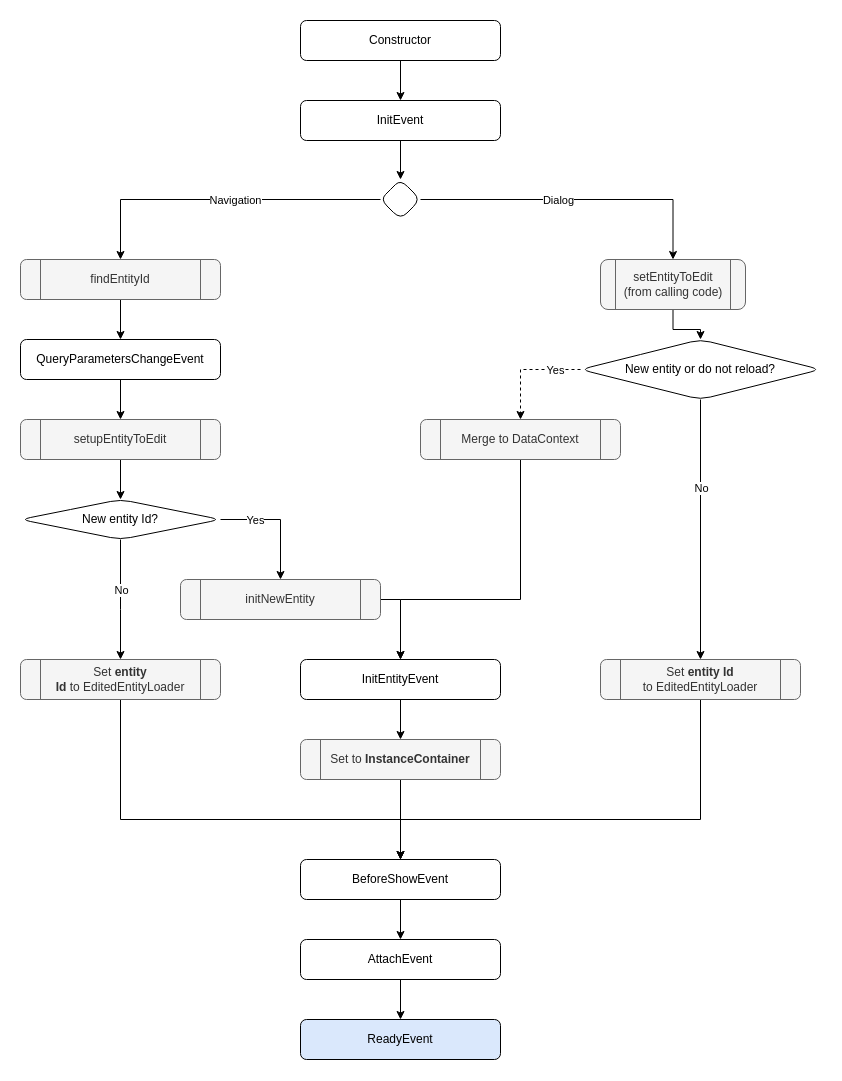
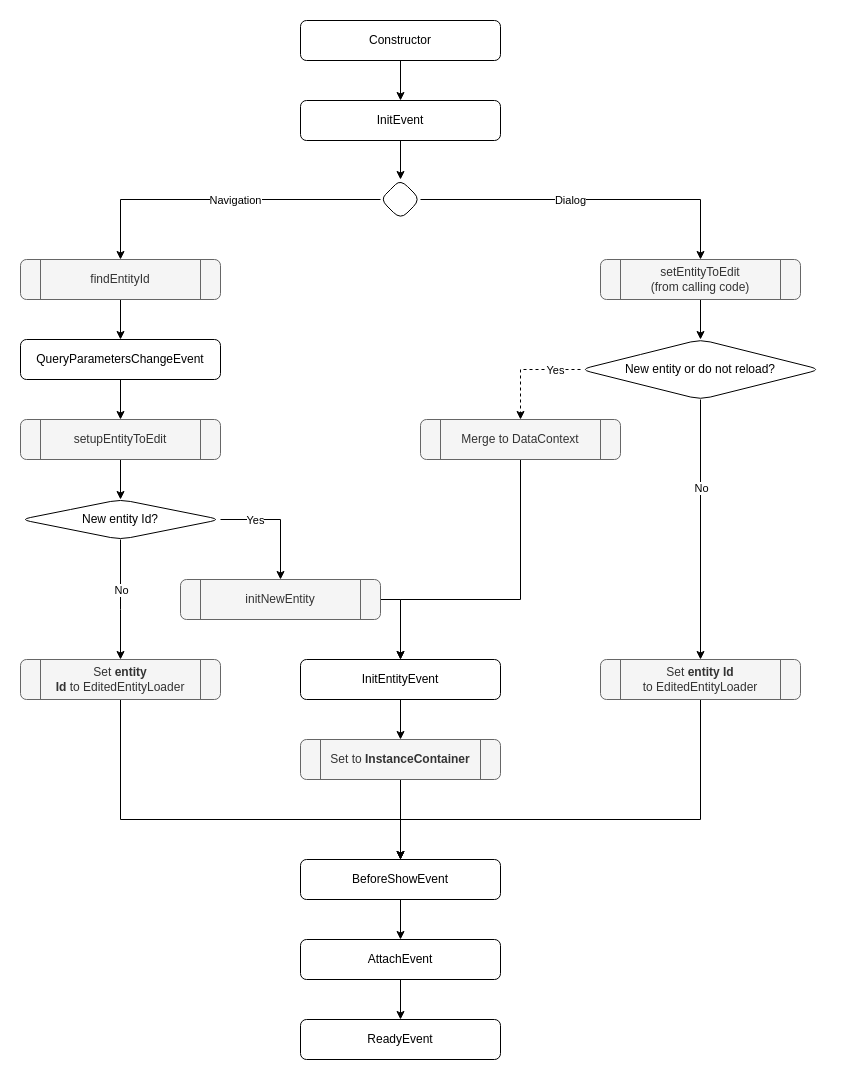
(673, 285) -> (701, 280)
(401, 1040) -> (401, 1040)
